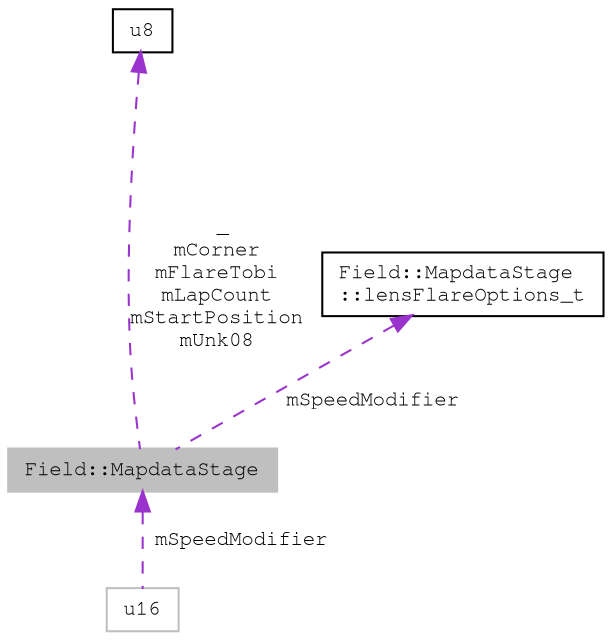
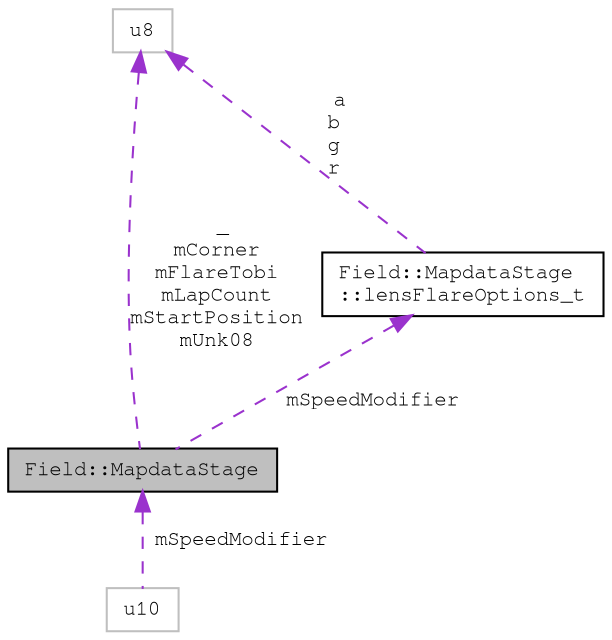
(143, 31) -> (143, 31)
none -> (305, 159)
(143, 470) -> (143, 470)
(143, 610) -> (143, 610)
